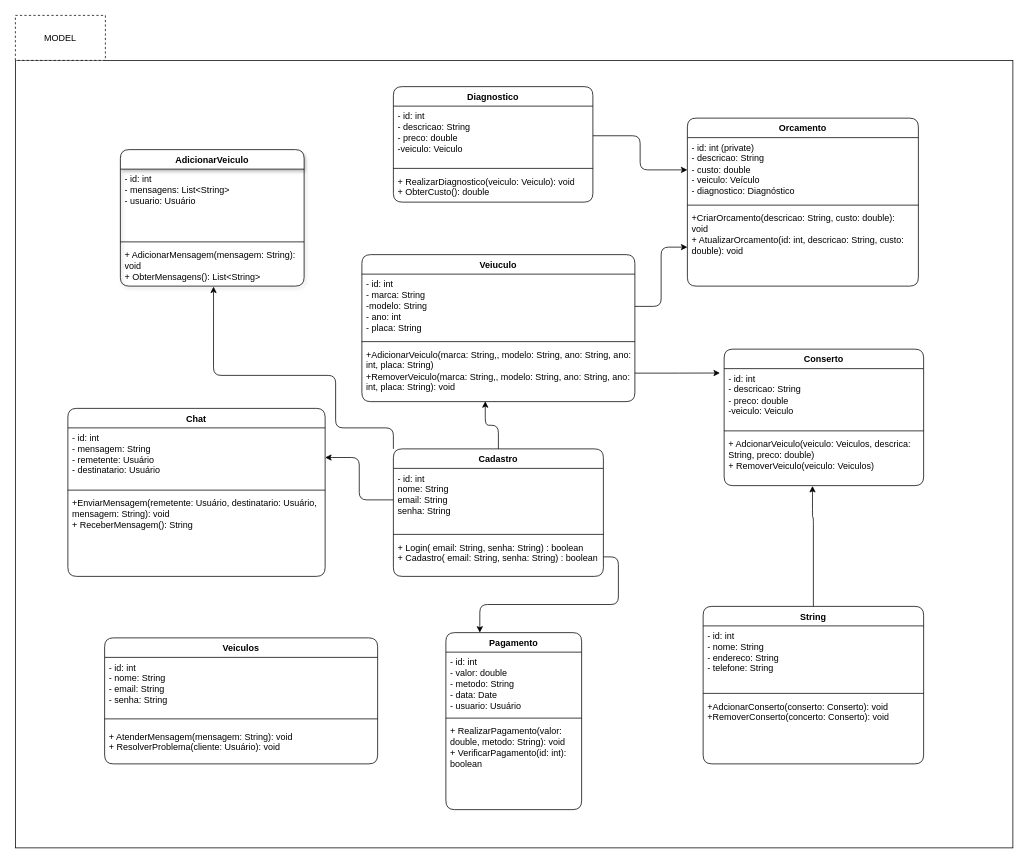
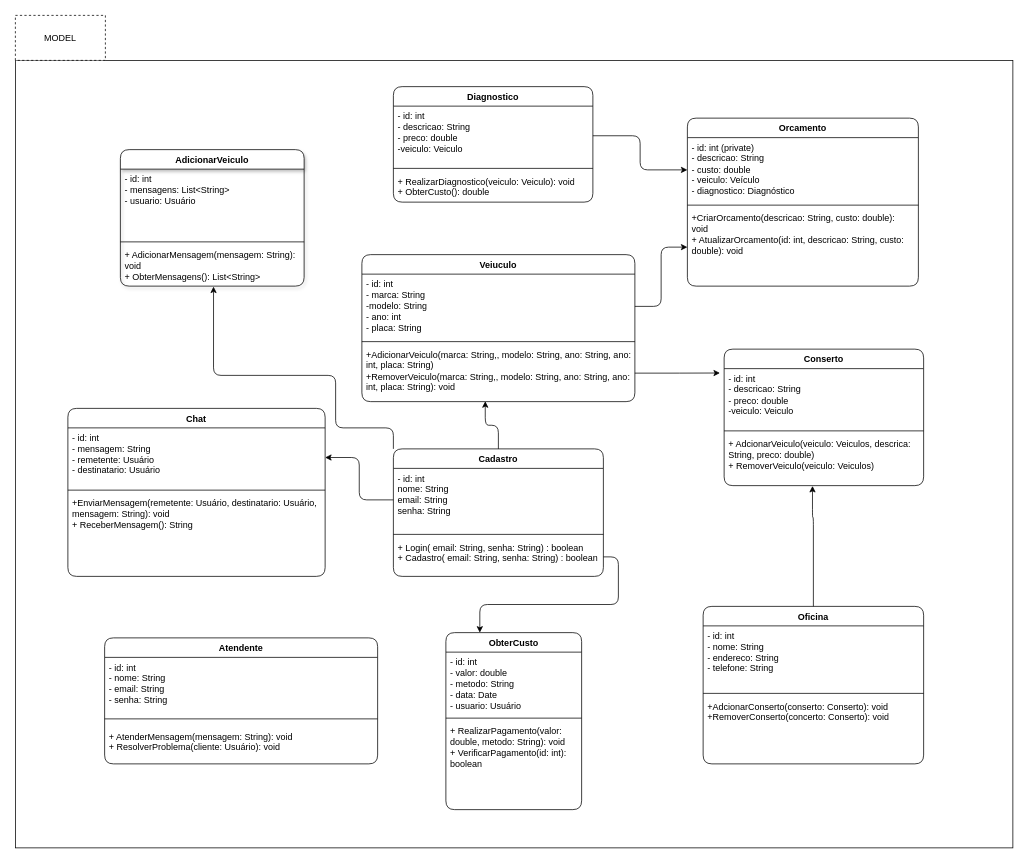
(813, 617) -> (813, 617)
(514, 643) -> (514, 643)
(241, 649) -> (241, 649)
